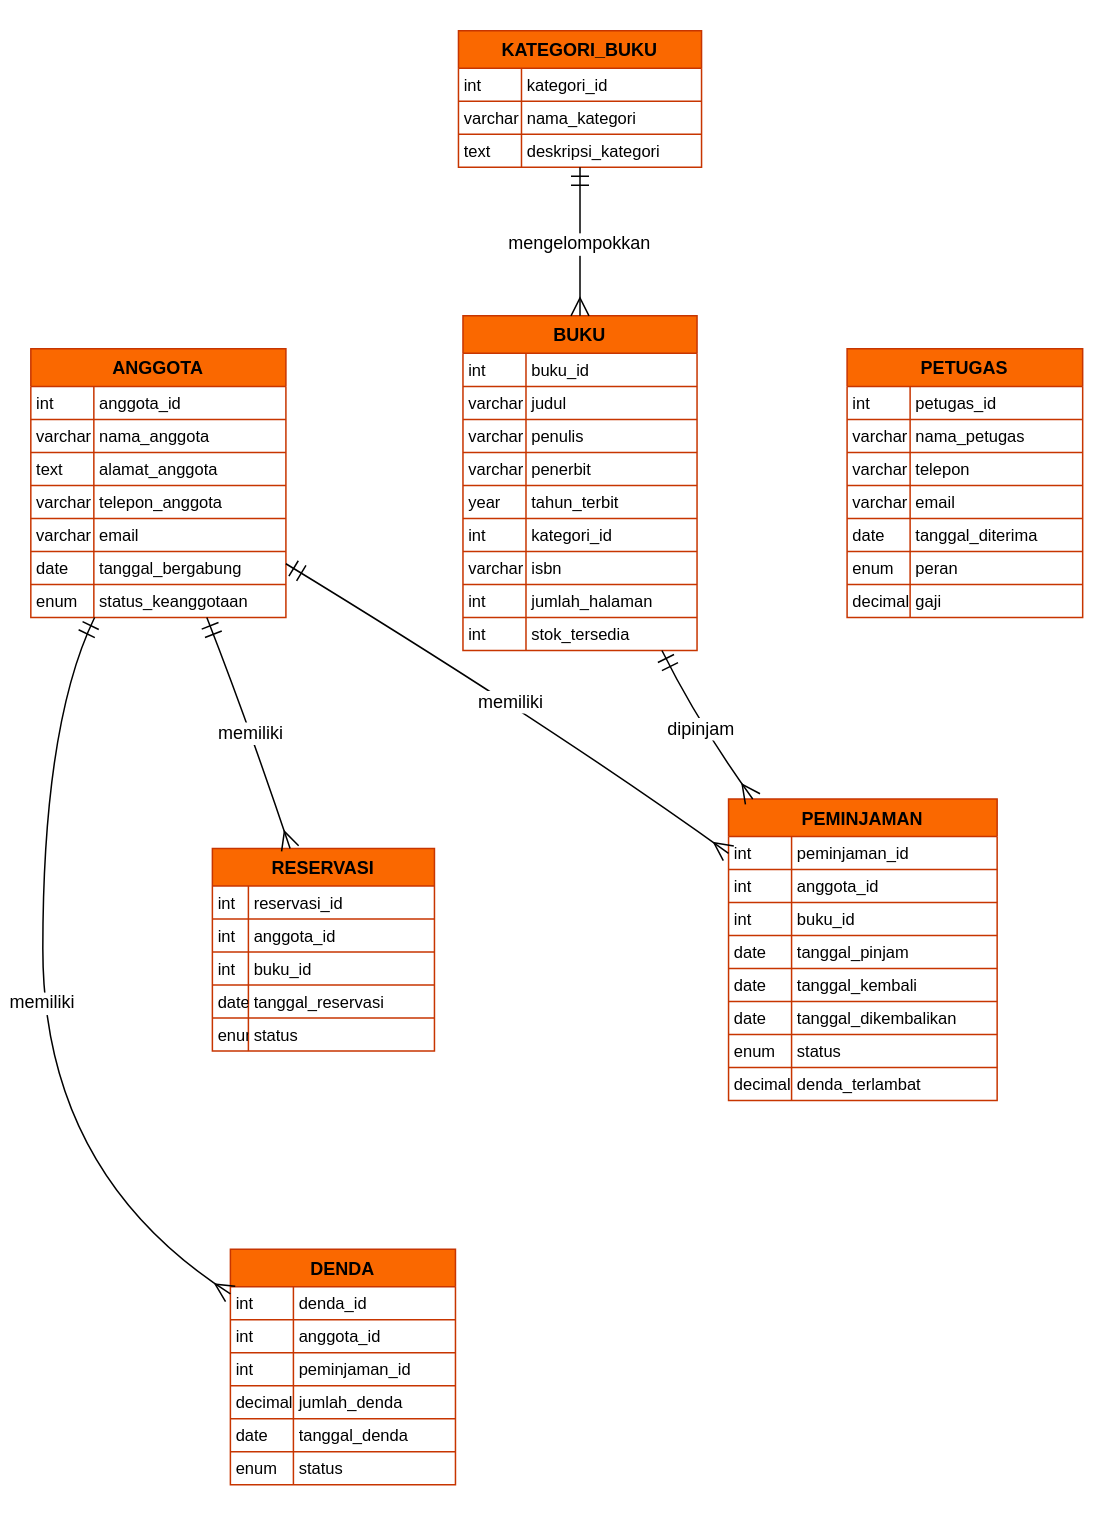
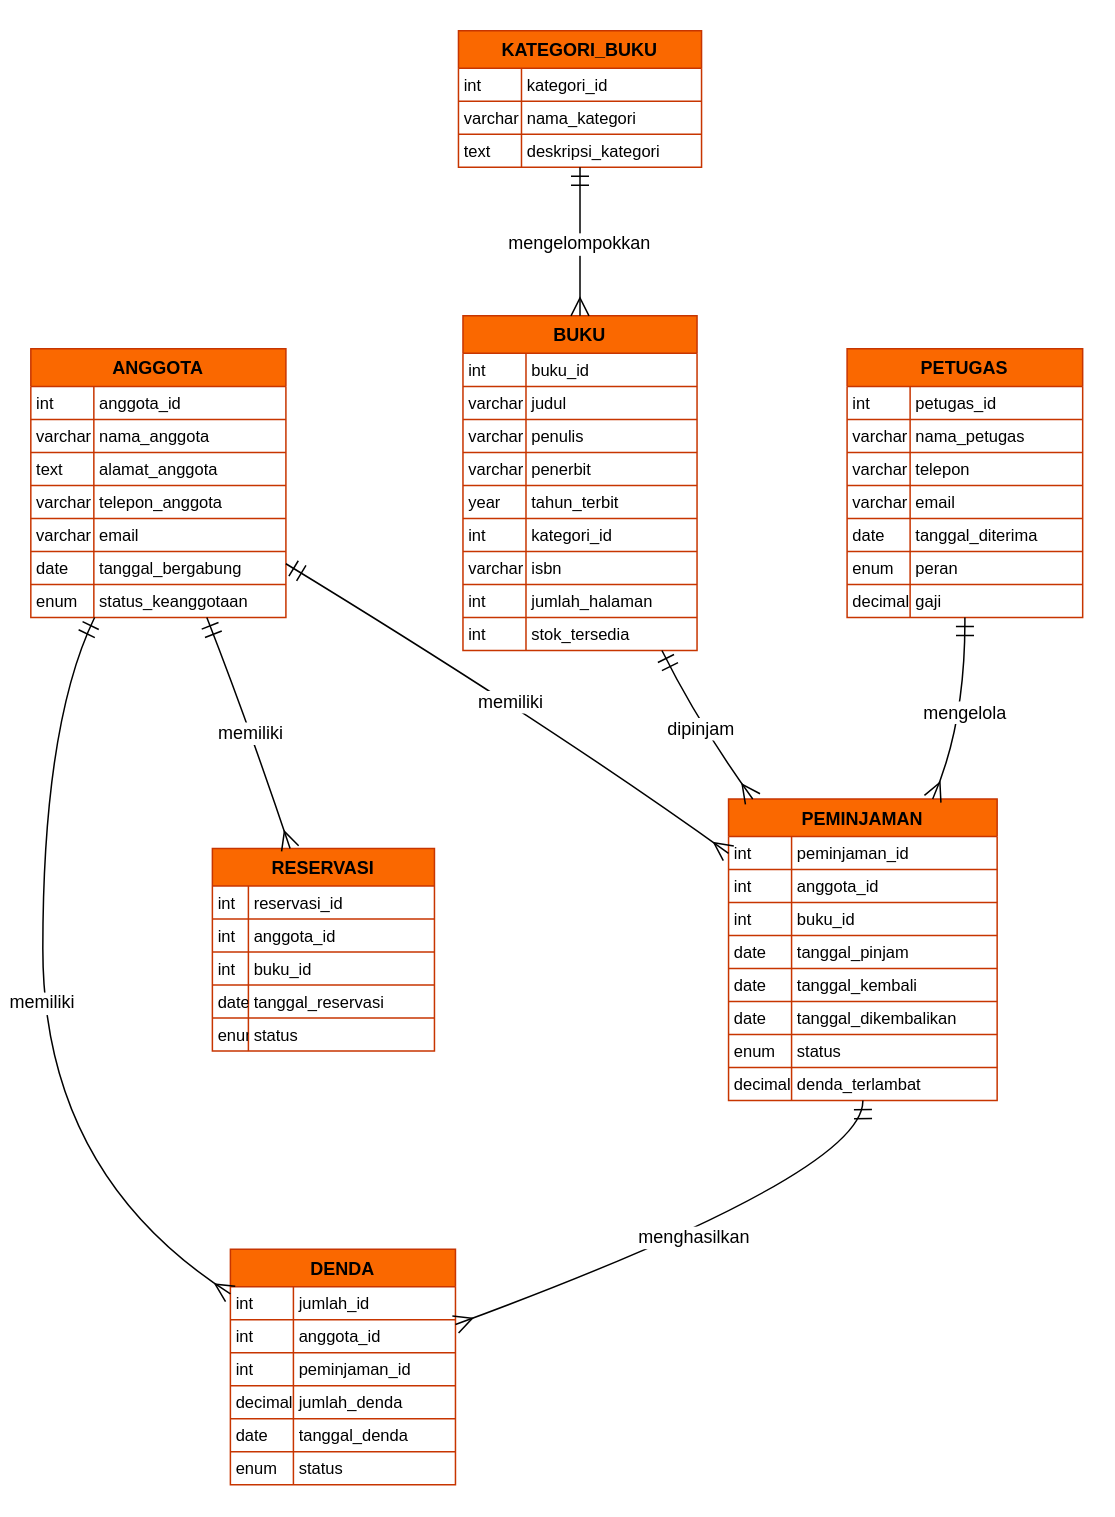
none -> (958, 711)
none -> (769, 1188)
(333, 1303) -> (336, 1303)
